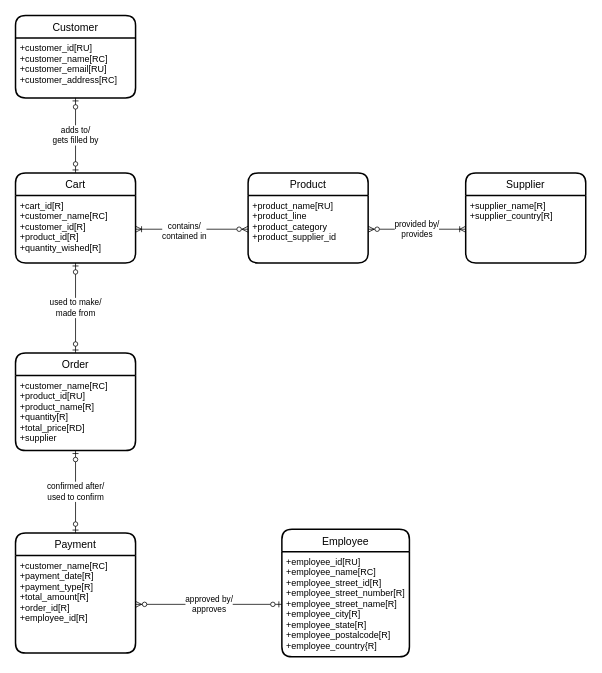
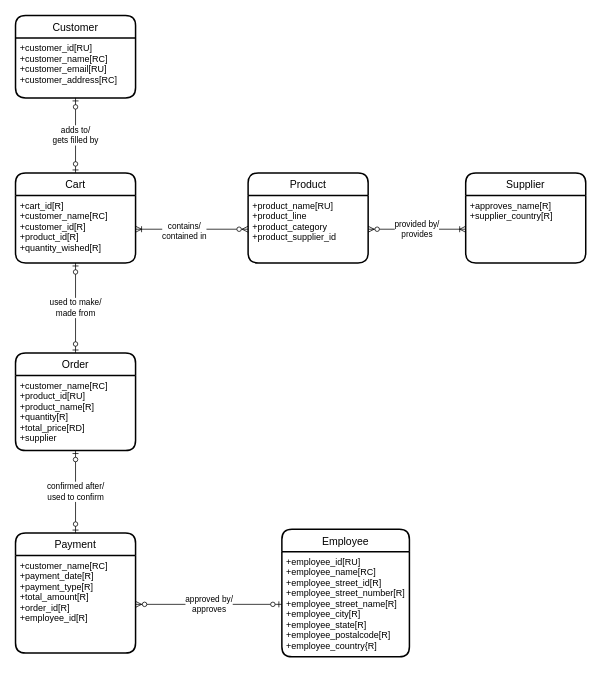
(510, 206) -> (512, 206)
